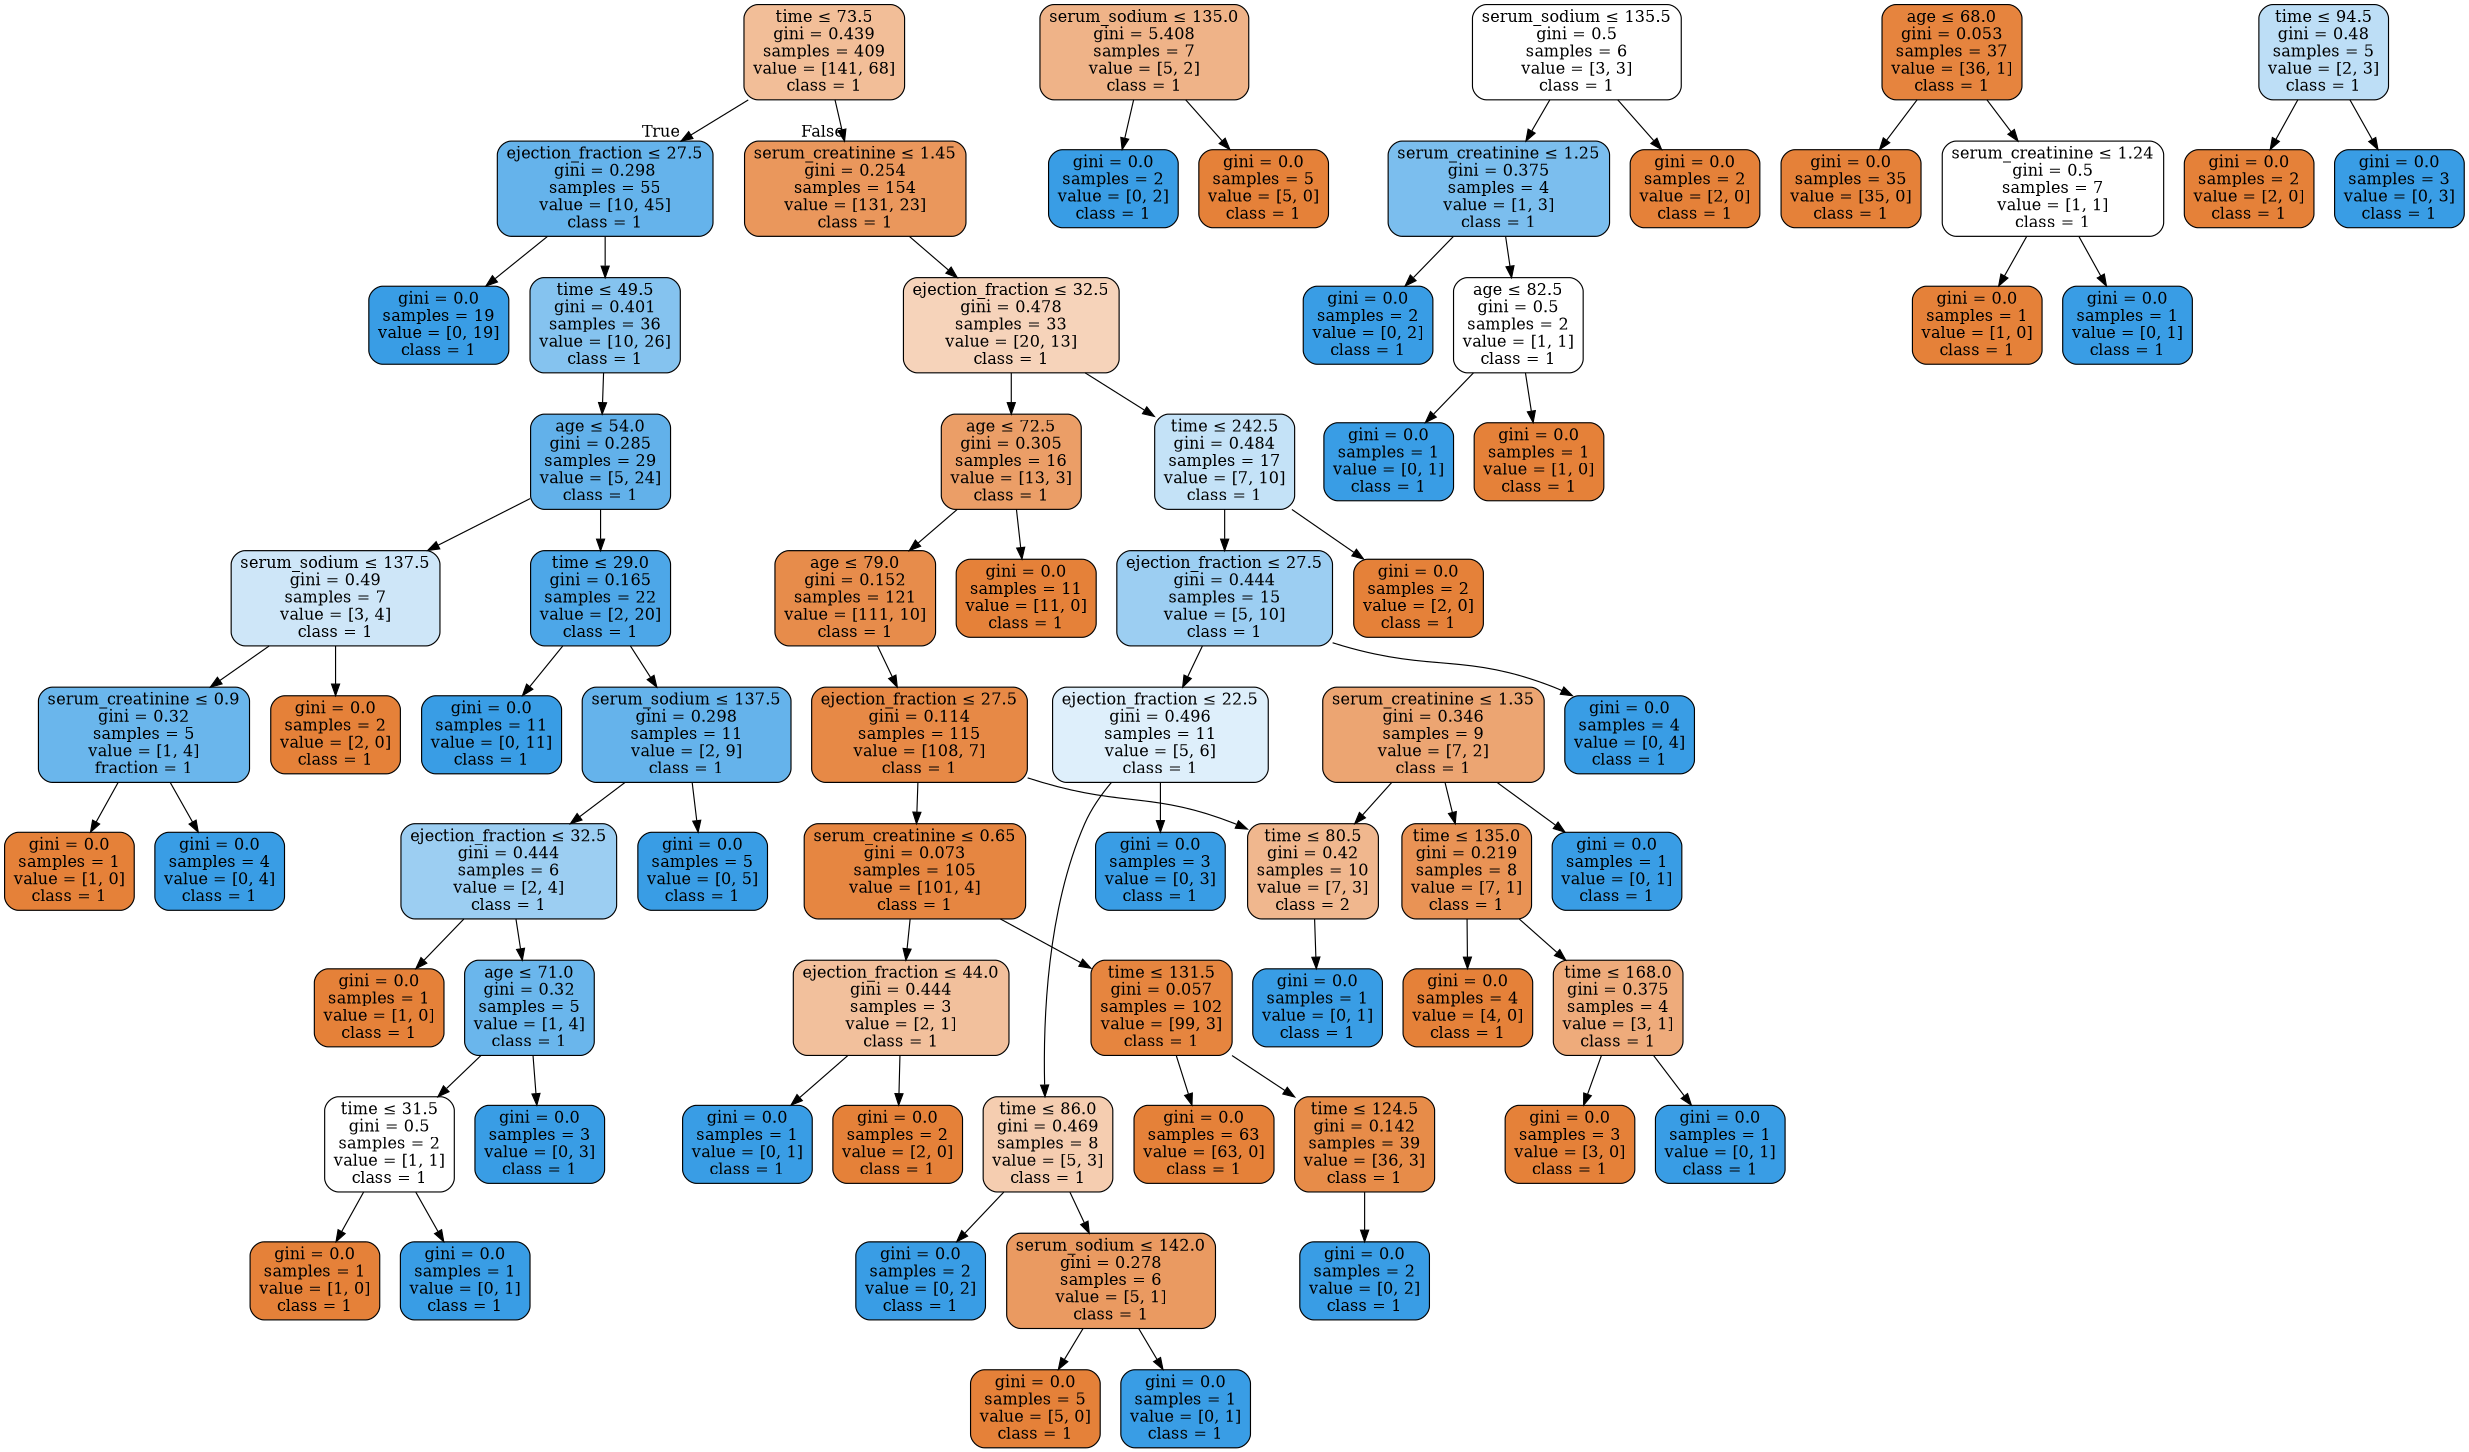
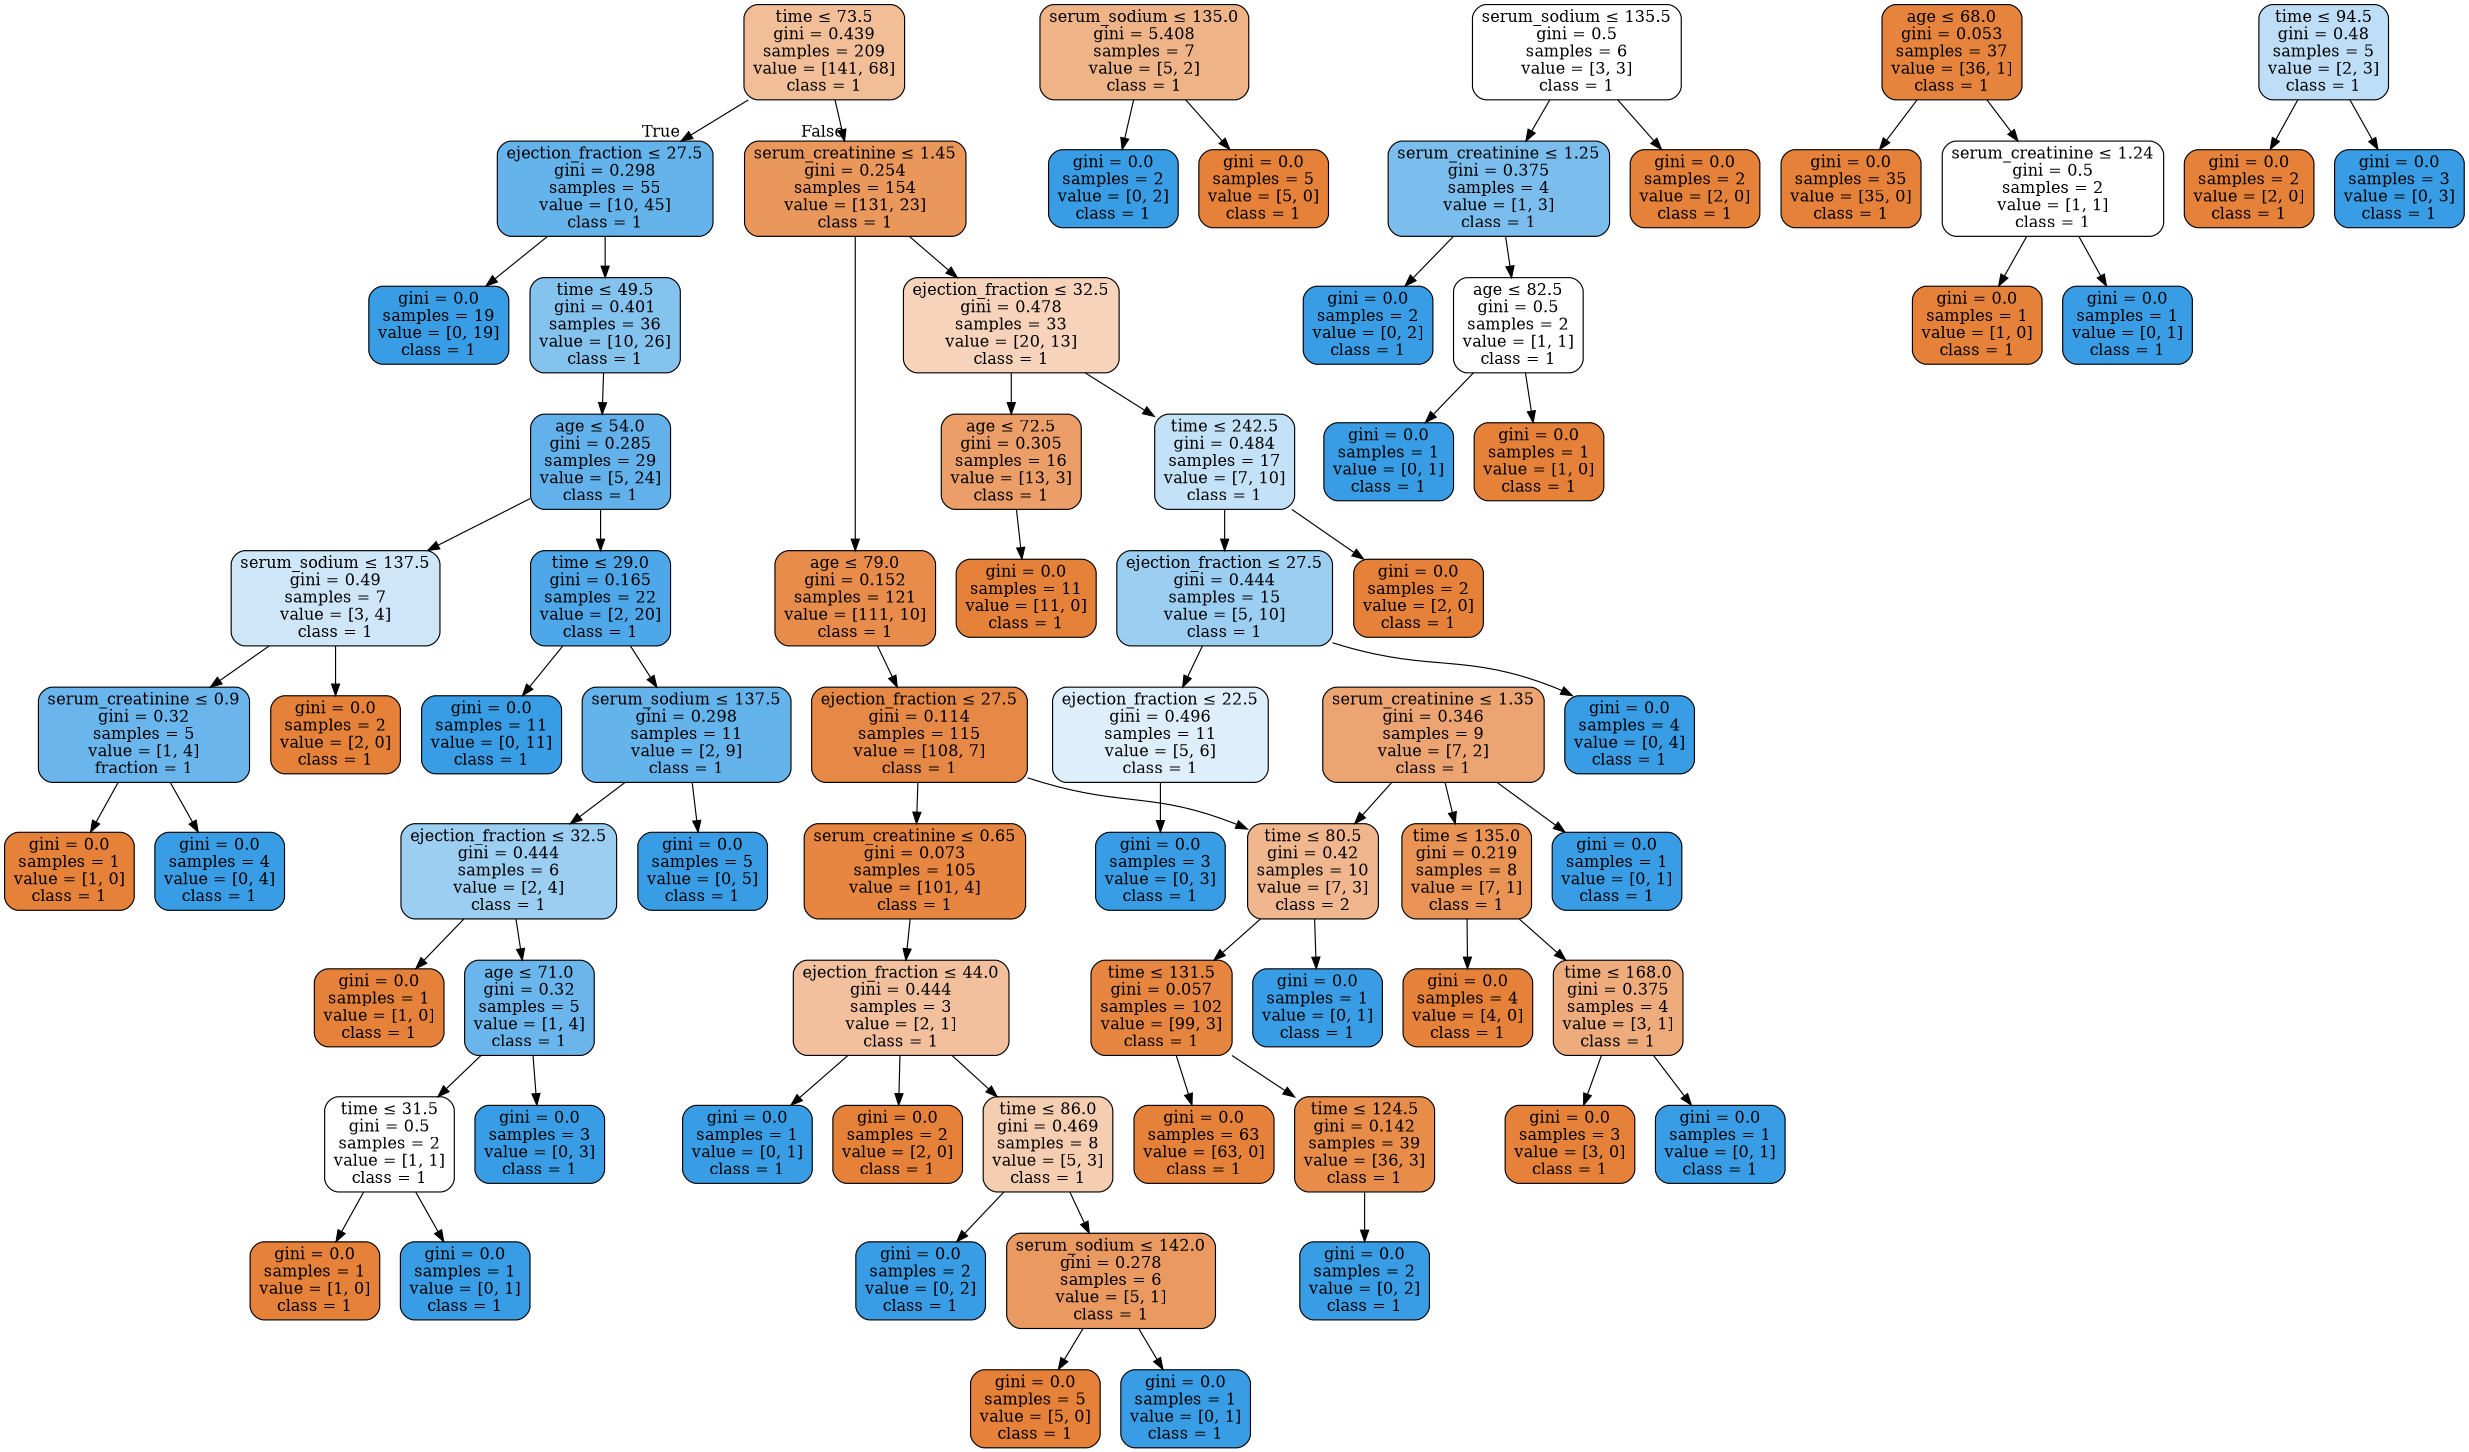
(824, 52) -> (824, 52)
(2053, 188) -> (2053, 188)
(938, 526) -> (855, 388)
(1055, 928) -> (970, 1072)
(1041, 941) -> (1242, 936)
